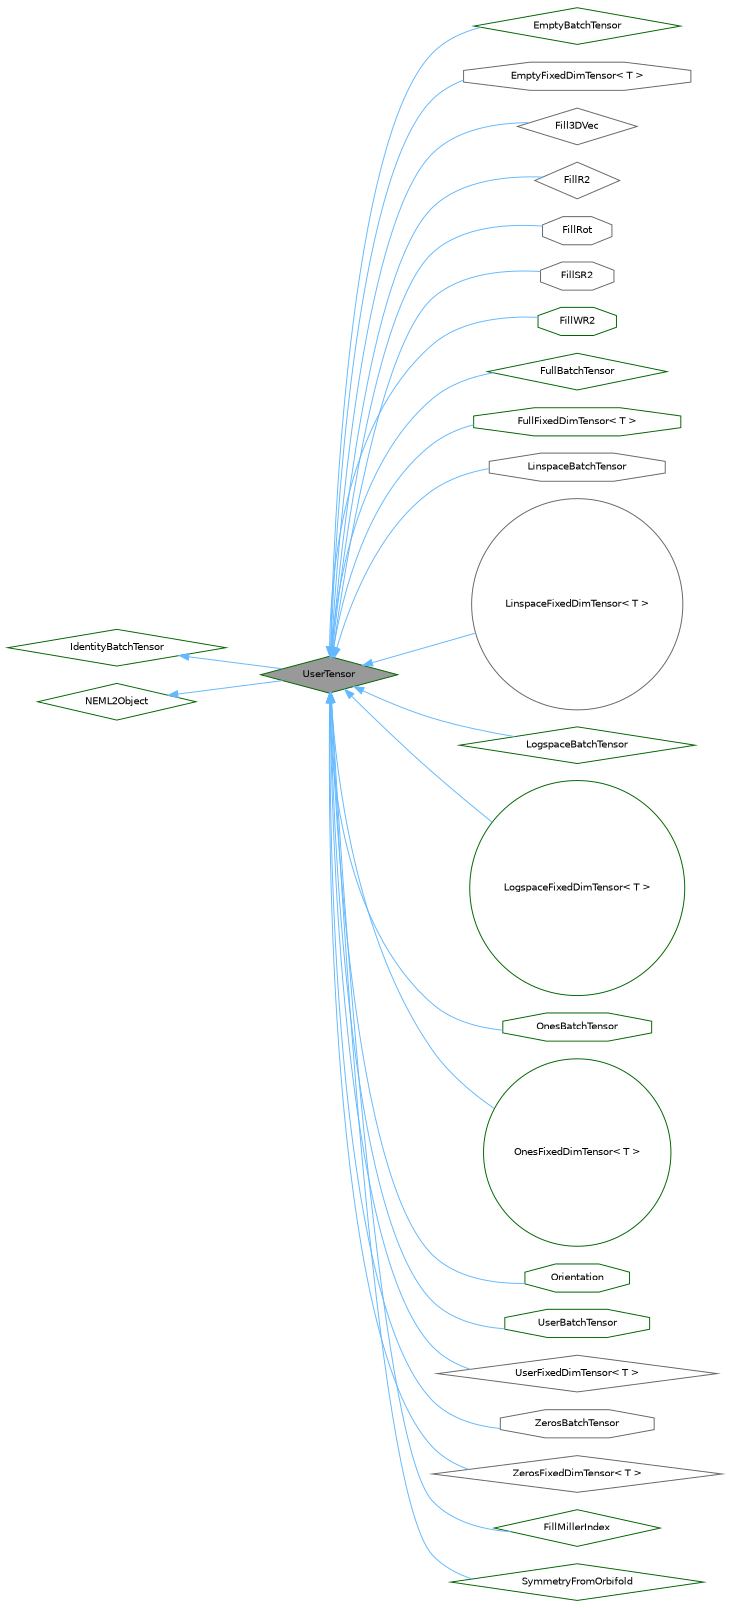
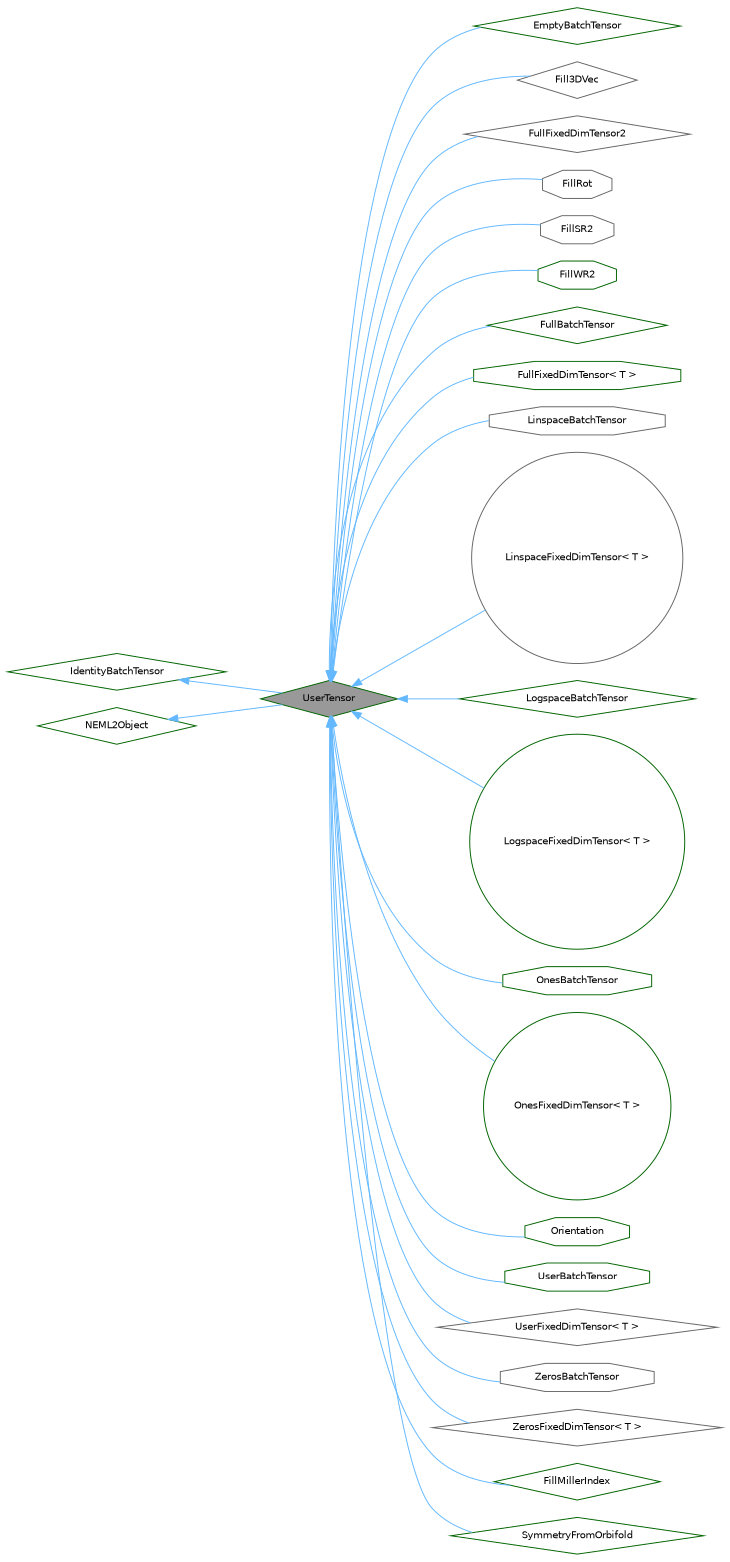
(577, 76) -> none
(577, 181) -> (577, 134)
